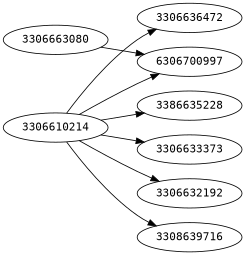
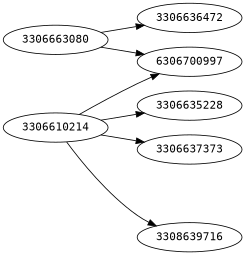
(104, 69) -> (118, 30)
(190, 106) -> (190, 106)
(190, 150) -> (190, 150)
(190, 193) -> none
